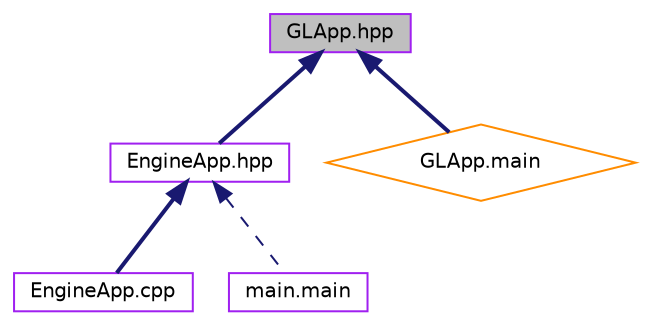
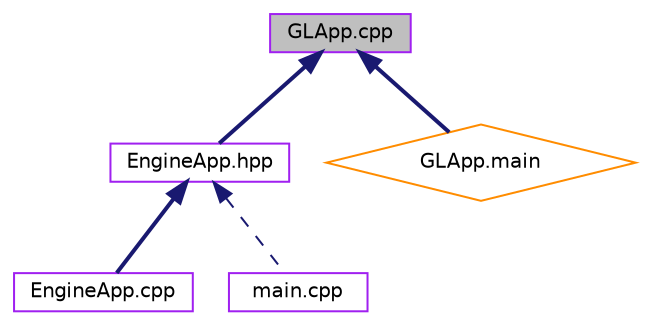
(340, 33) -> (340, 33)
(298, 292) -> (298, 292)
